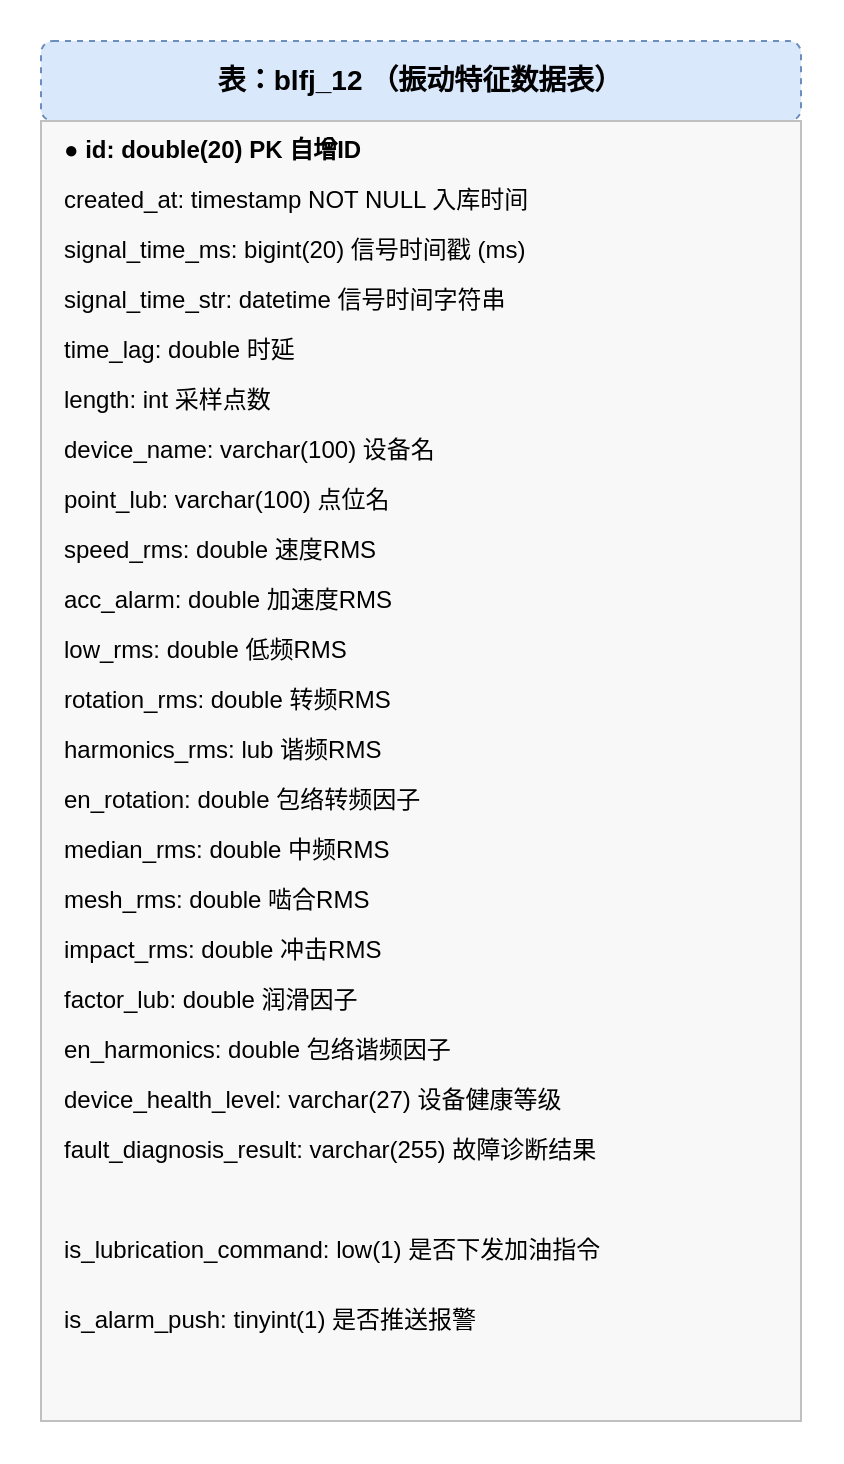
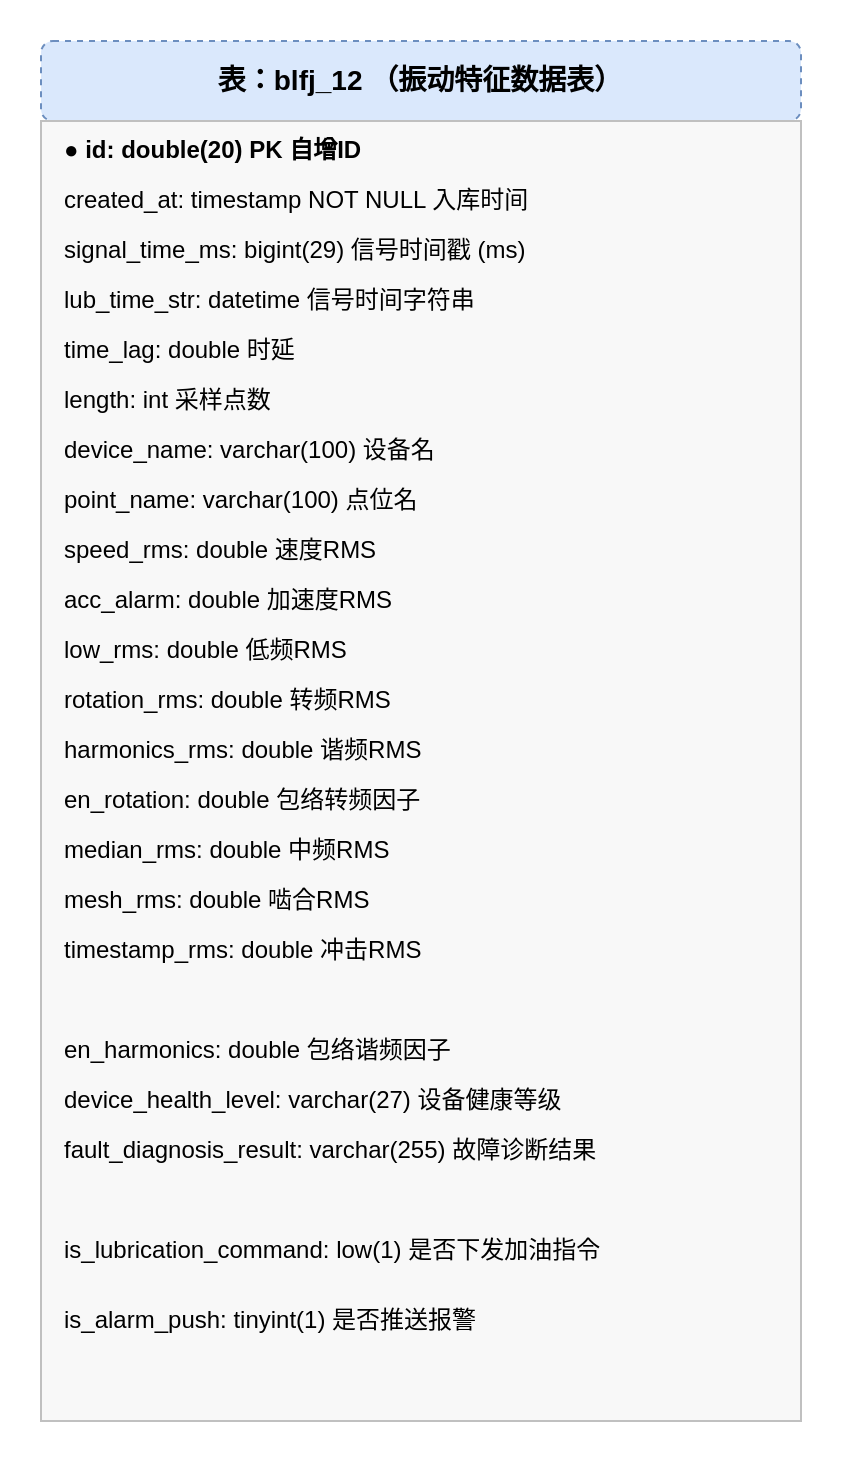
(312, 251) -> (312, 251)
(302, 301) -> (285, 301)
(247, 501) -> (257, 501)
(221, 751) -> (241, 751)
(221, 951) -> (241, 951)
(421, 1001) -> none
